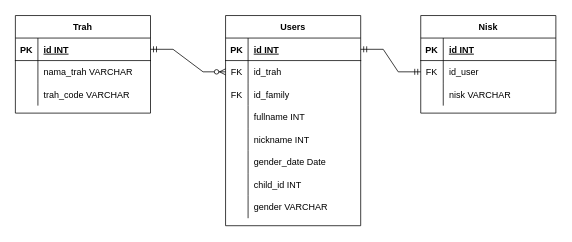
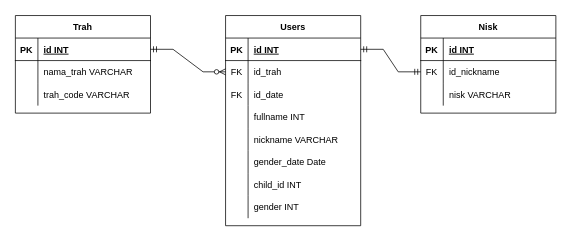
(465, 72) -> (474, 72)
(273, 95) -> (270, 95)
(281, 140) -> (291, 140)
(288, 207) -> (278, 207)
